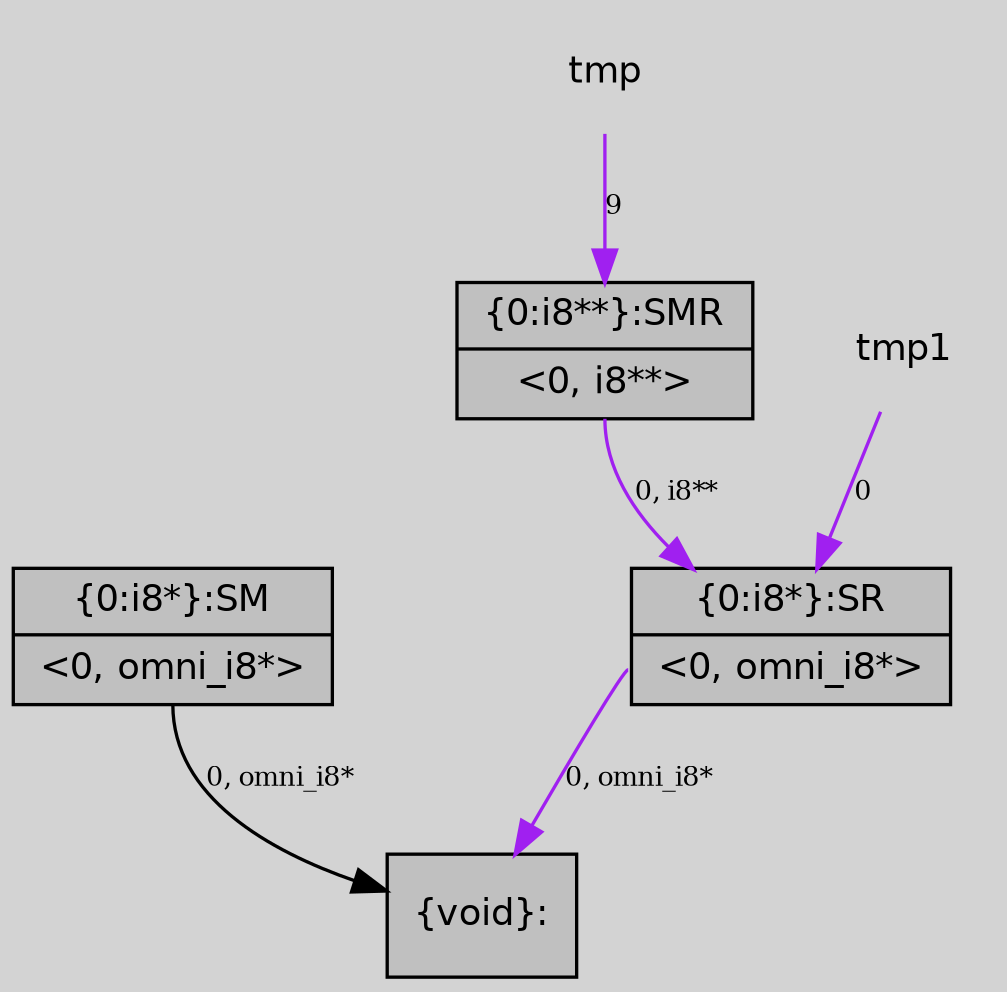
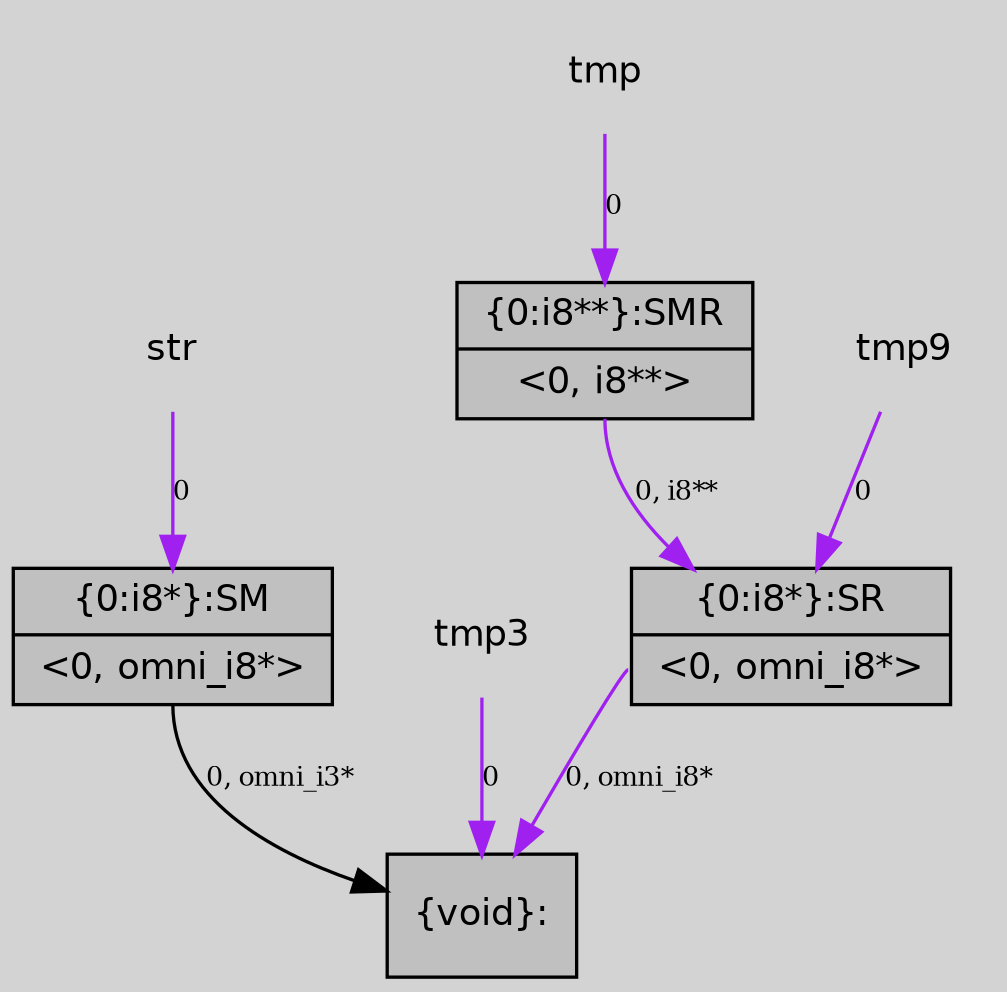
(615, 208) -> (615, 208)
none -> (173, 351)
(904, 351) -> (904, 351)
none -> (482, 636)
(281, 779) -> (281, 779)
